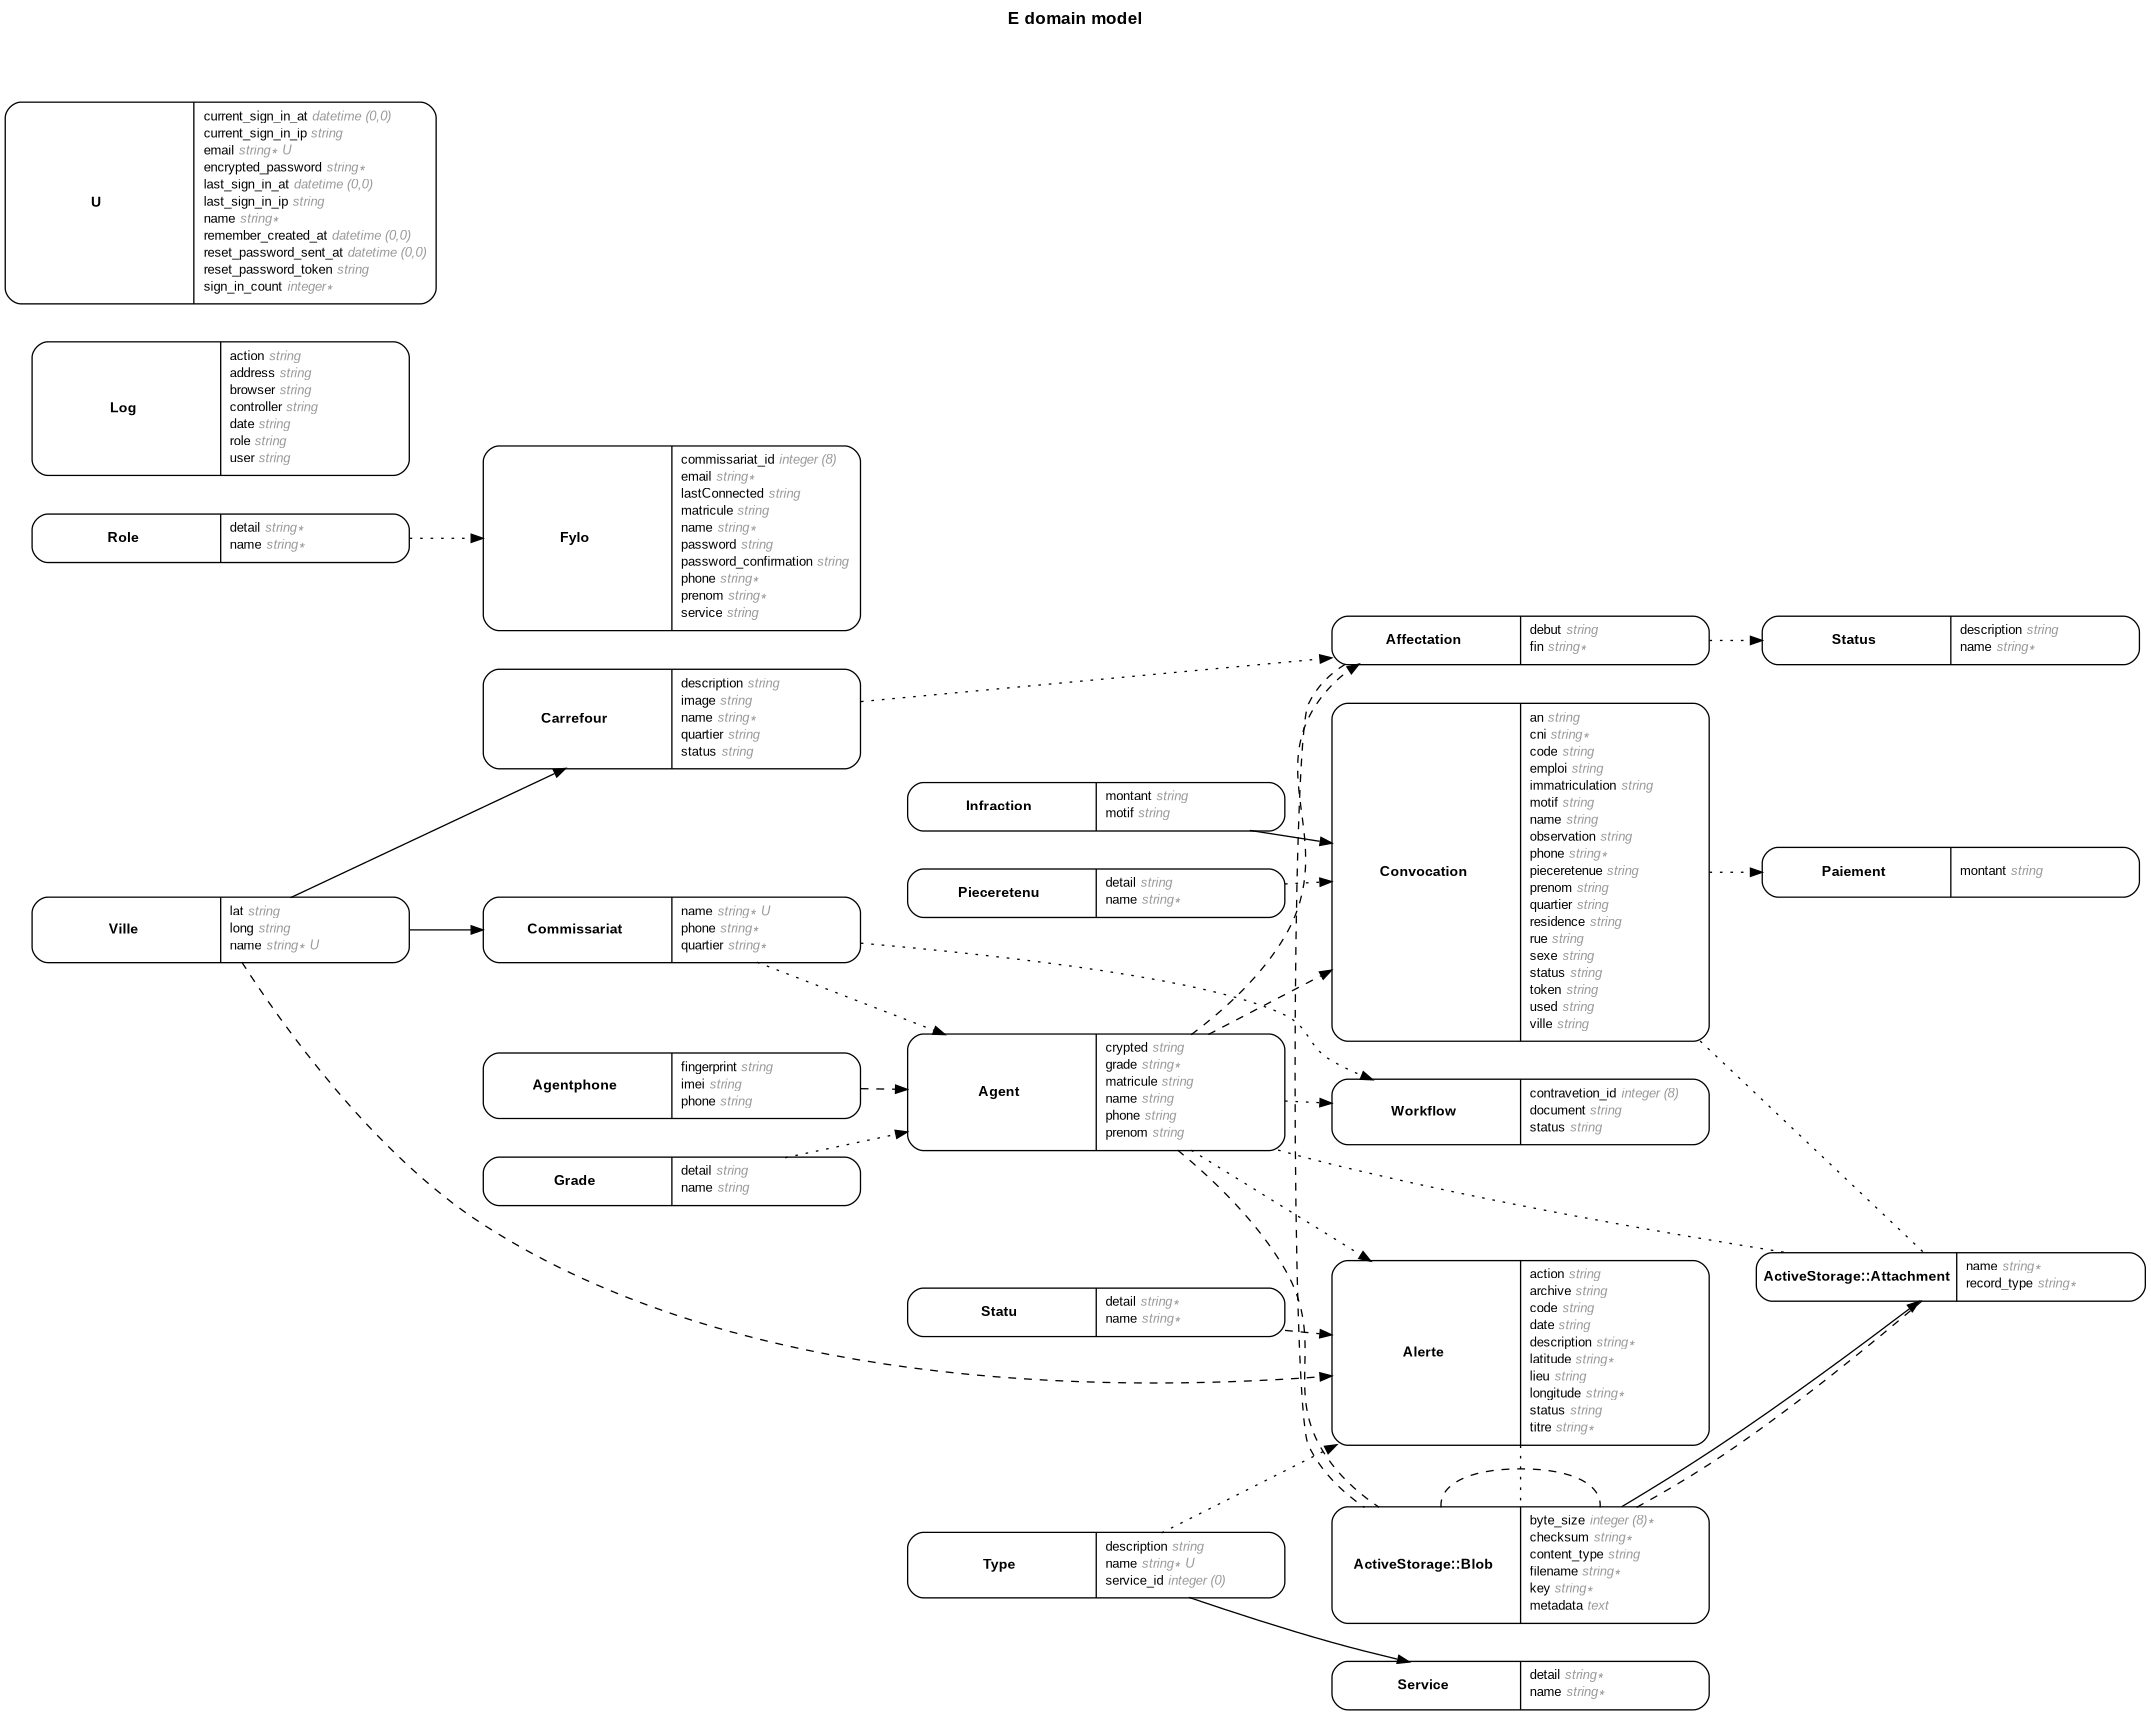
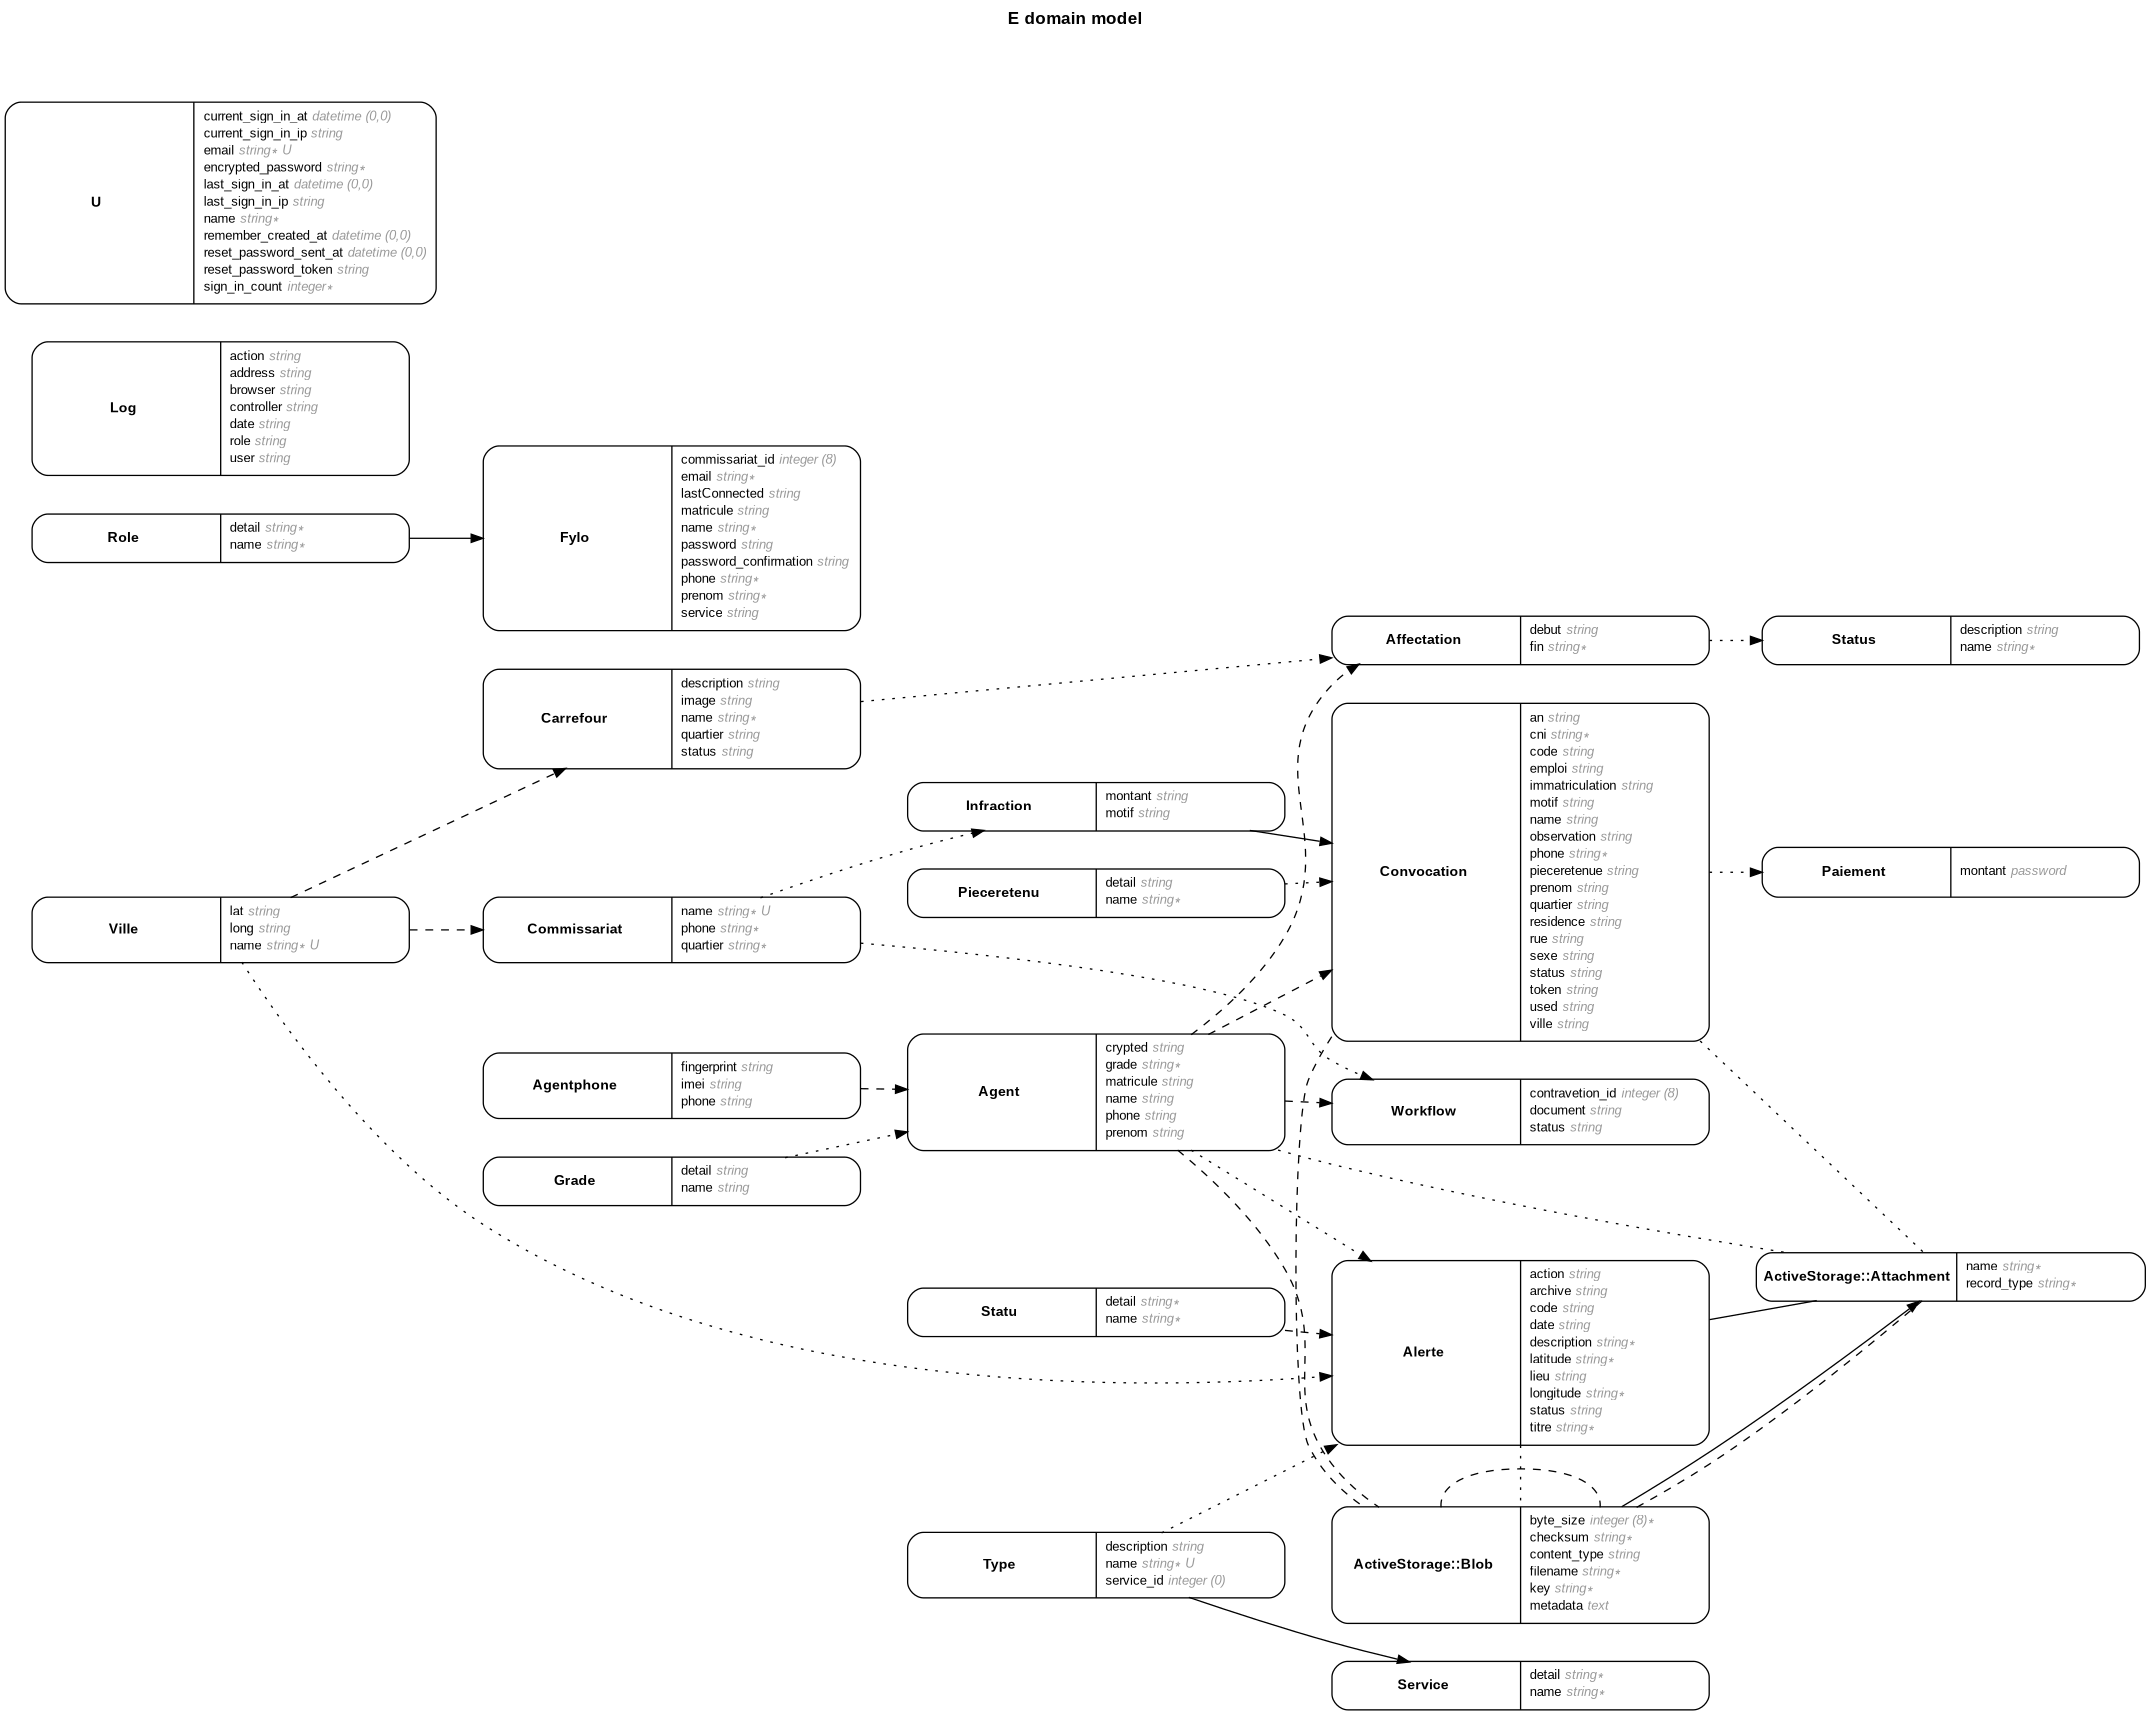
(440, 538) -> (440, 538)
(423, 836) -> (423, 836)
(2027, 871) -> (2039, 871)
(440, 930) -> (440, 930)
(845, 996) -> (865, 863)
(1295, 1089) -> (1296, 1268)
(1303, 1102) -> (1295, 1102)
none -> (1763, 1310)
(714, 1326) -> (714, 1326)
